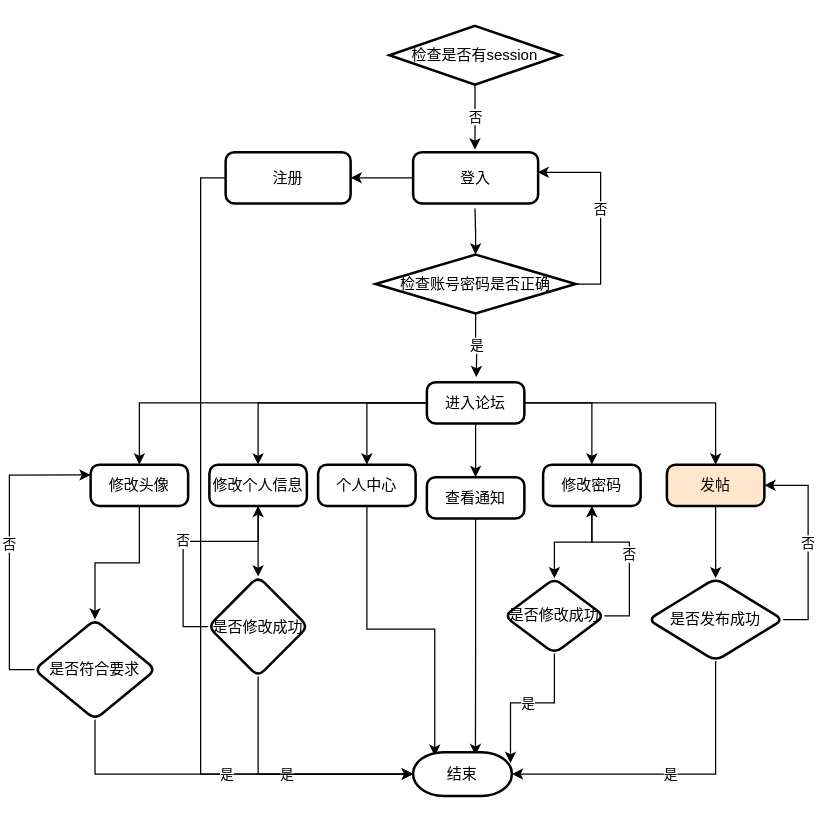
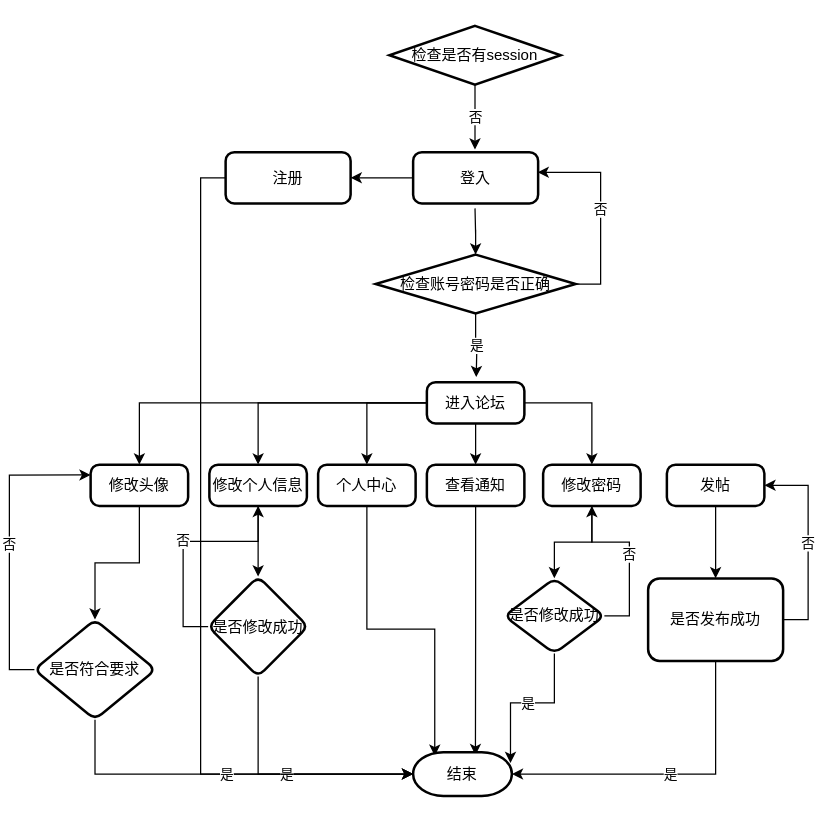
(682, 403) -> none
(716, 485) -> (716, 485)
(476, 498) -> (476, 485)
(716, 619) -> (716, 619)
